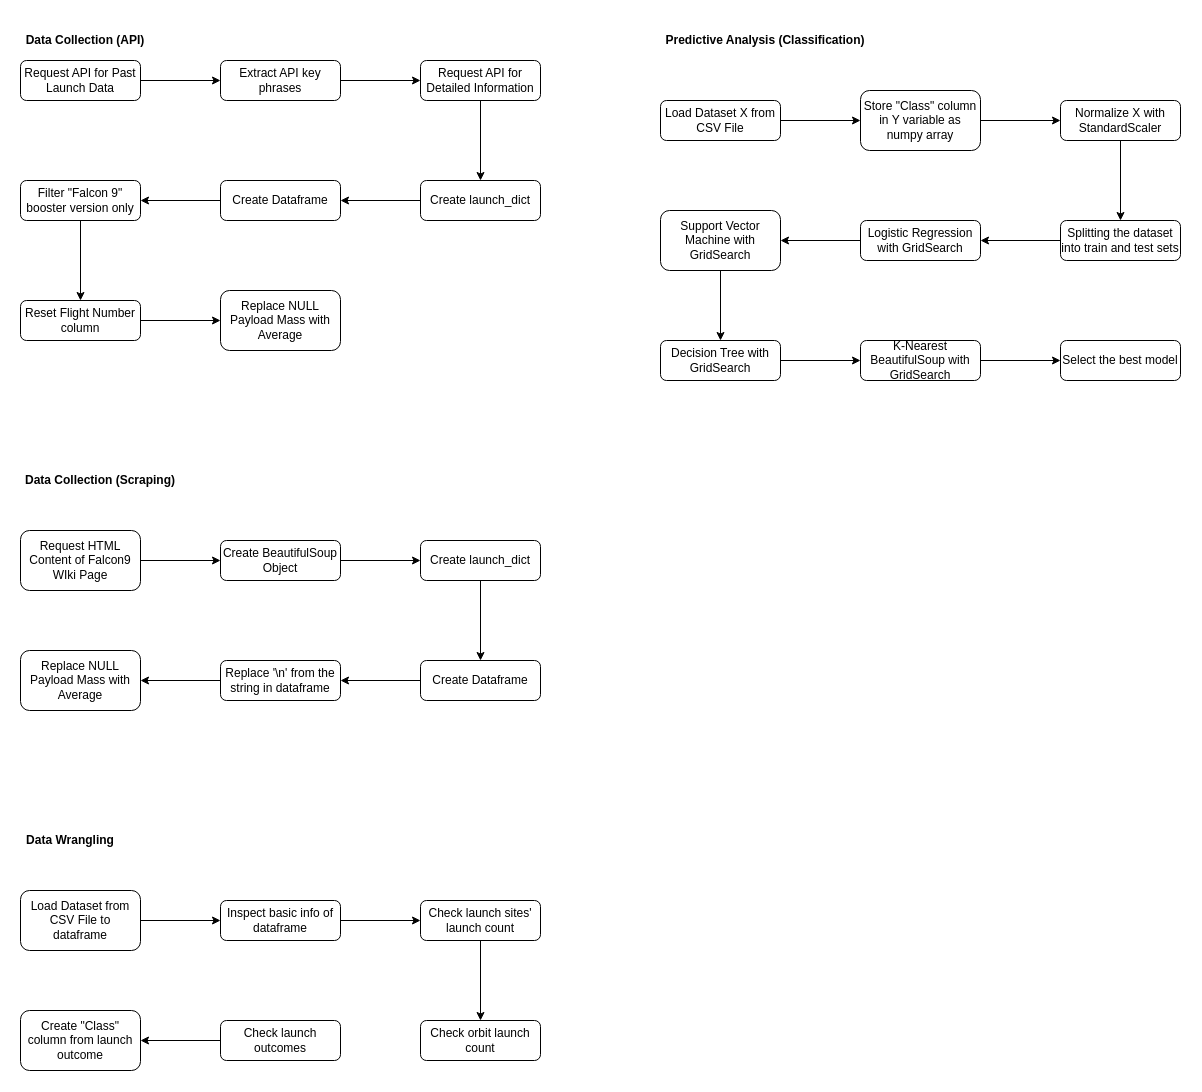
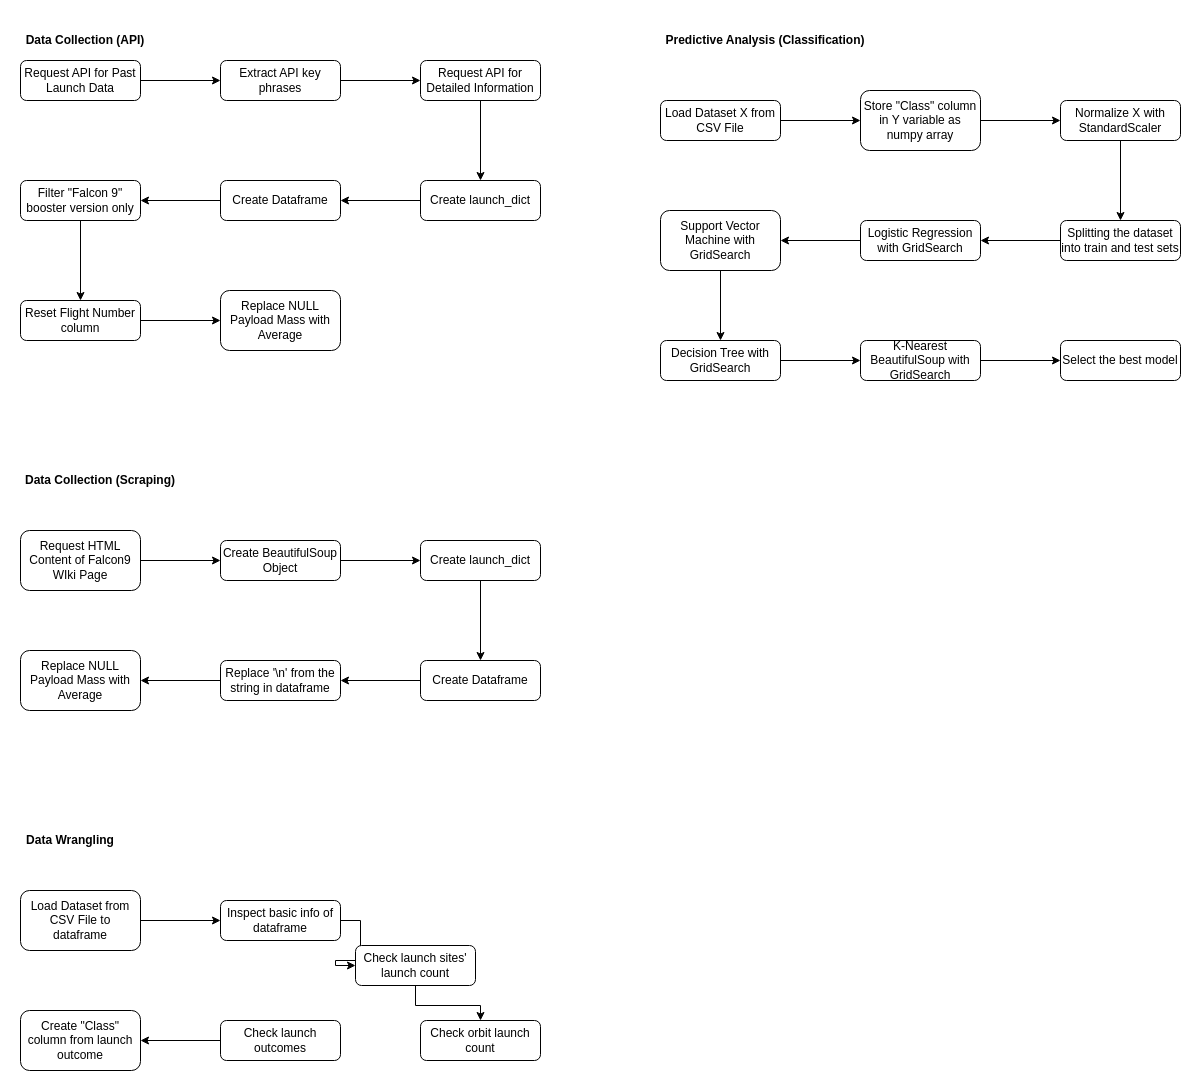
(481, 921) -> (416, 966)
